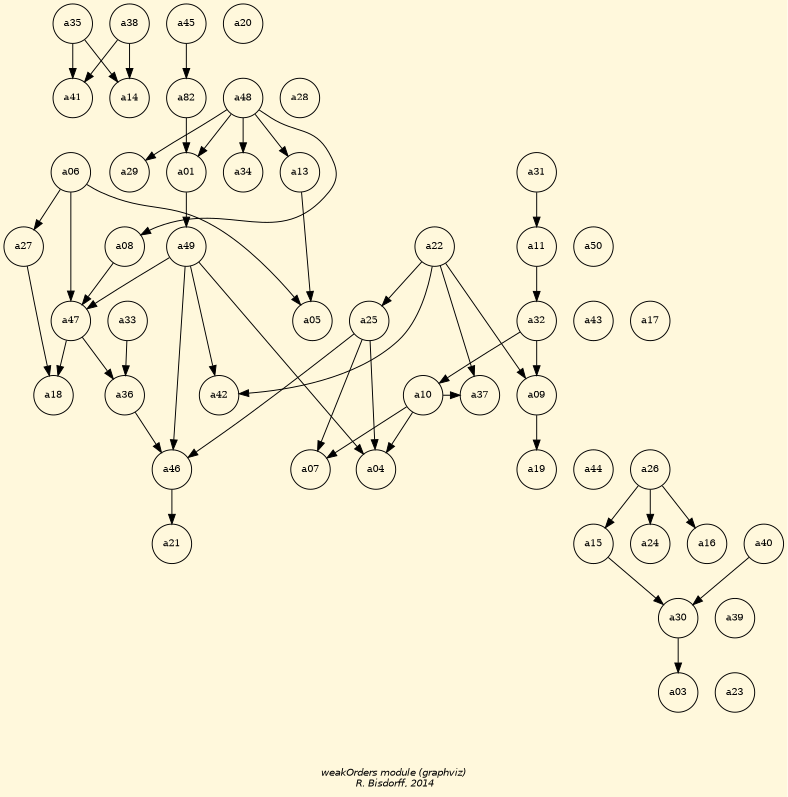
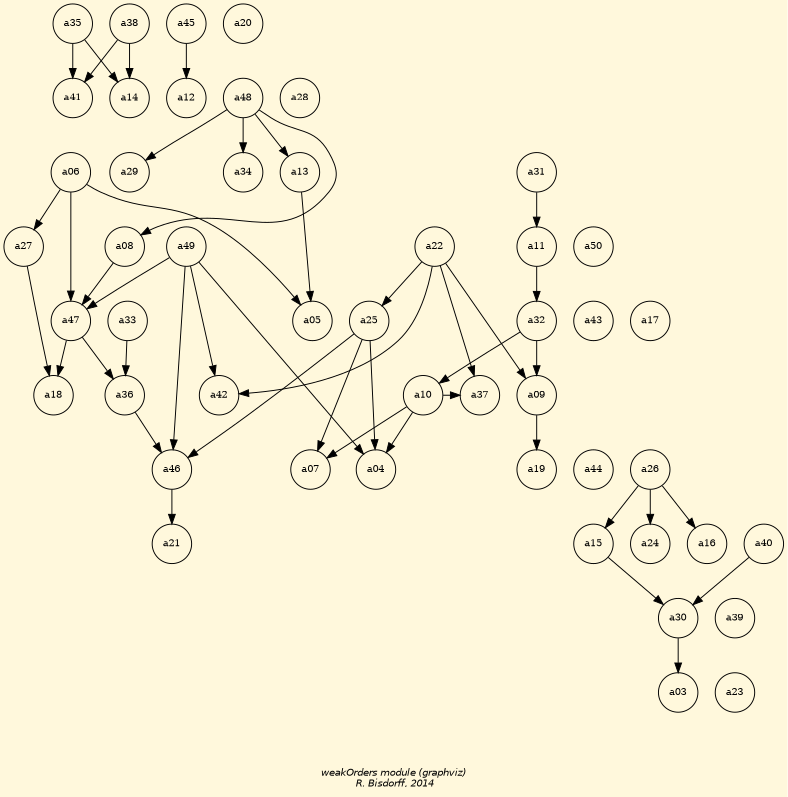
(186, 98) -> (186, 98)
(186, 172) -> none
